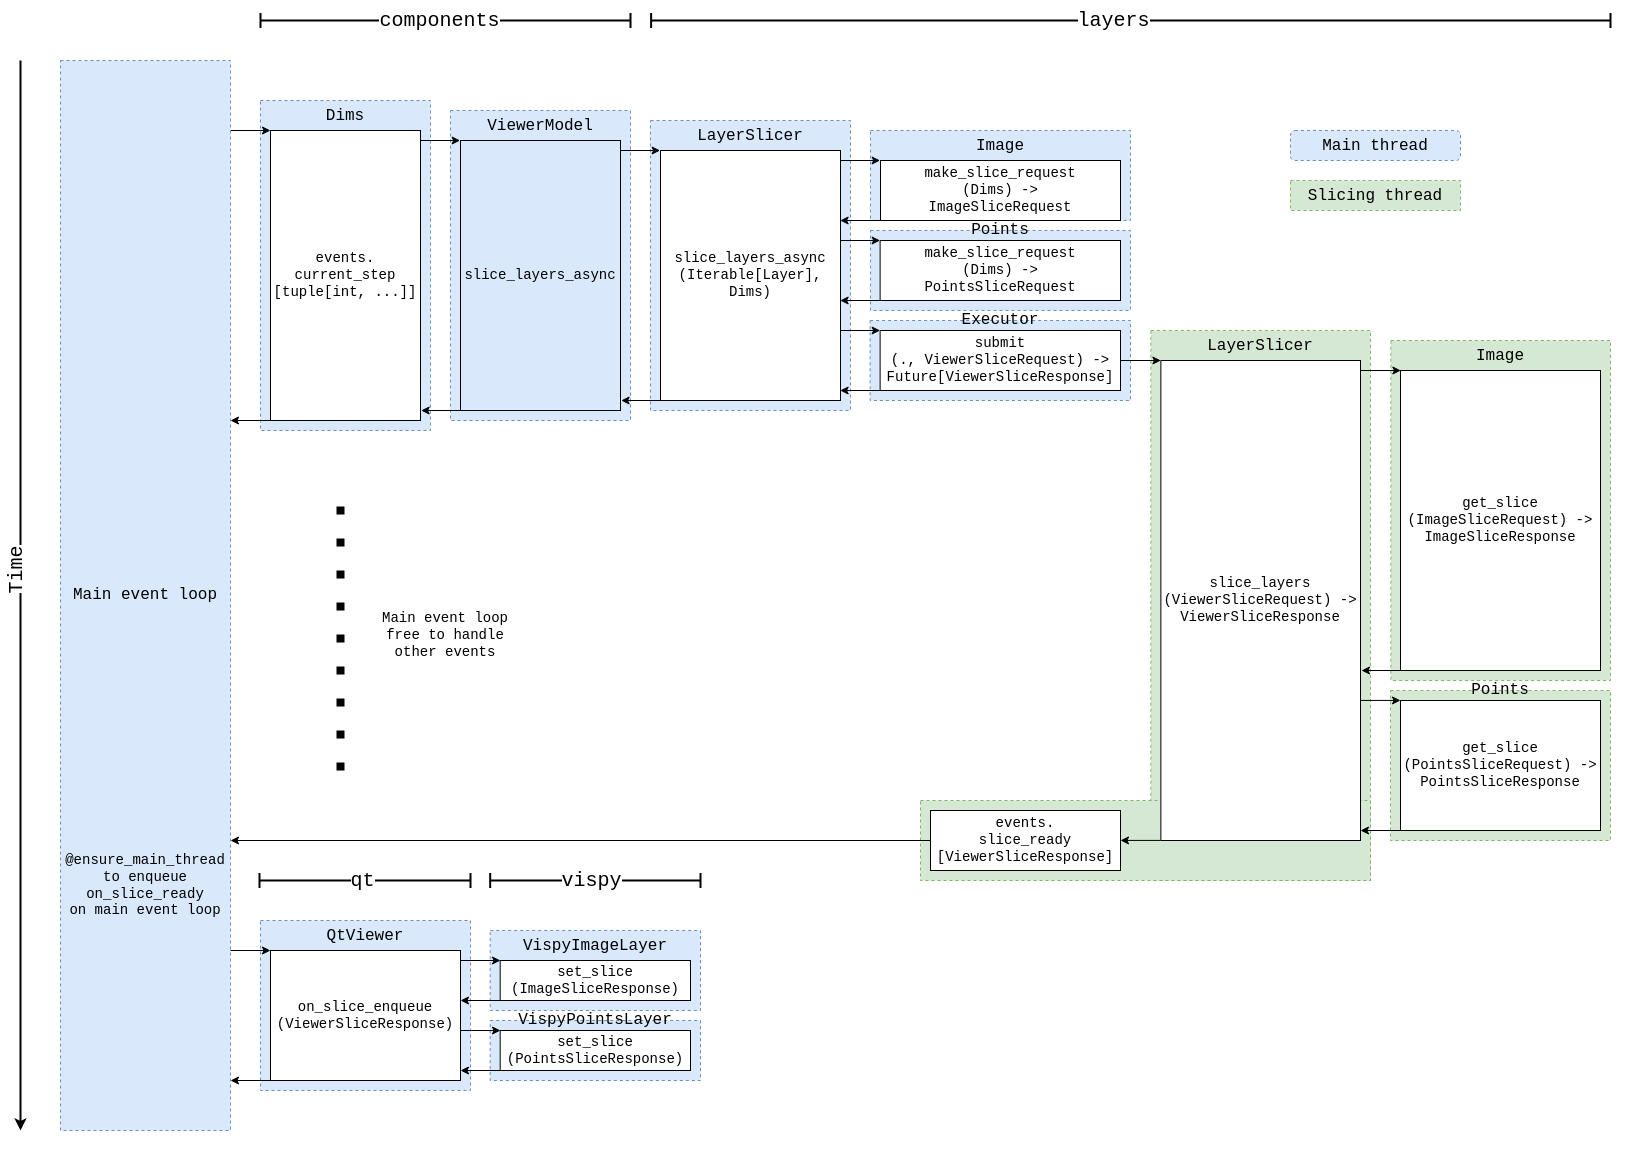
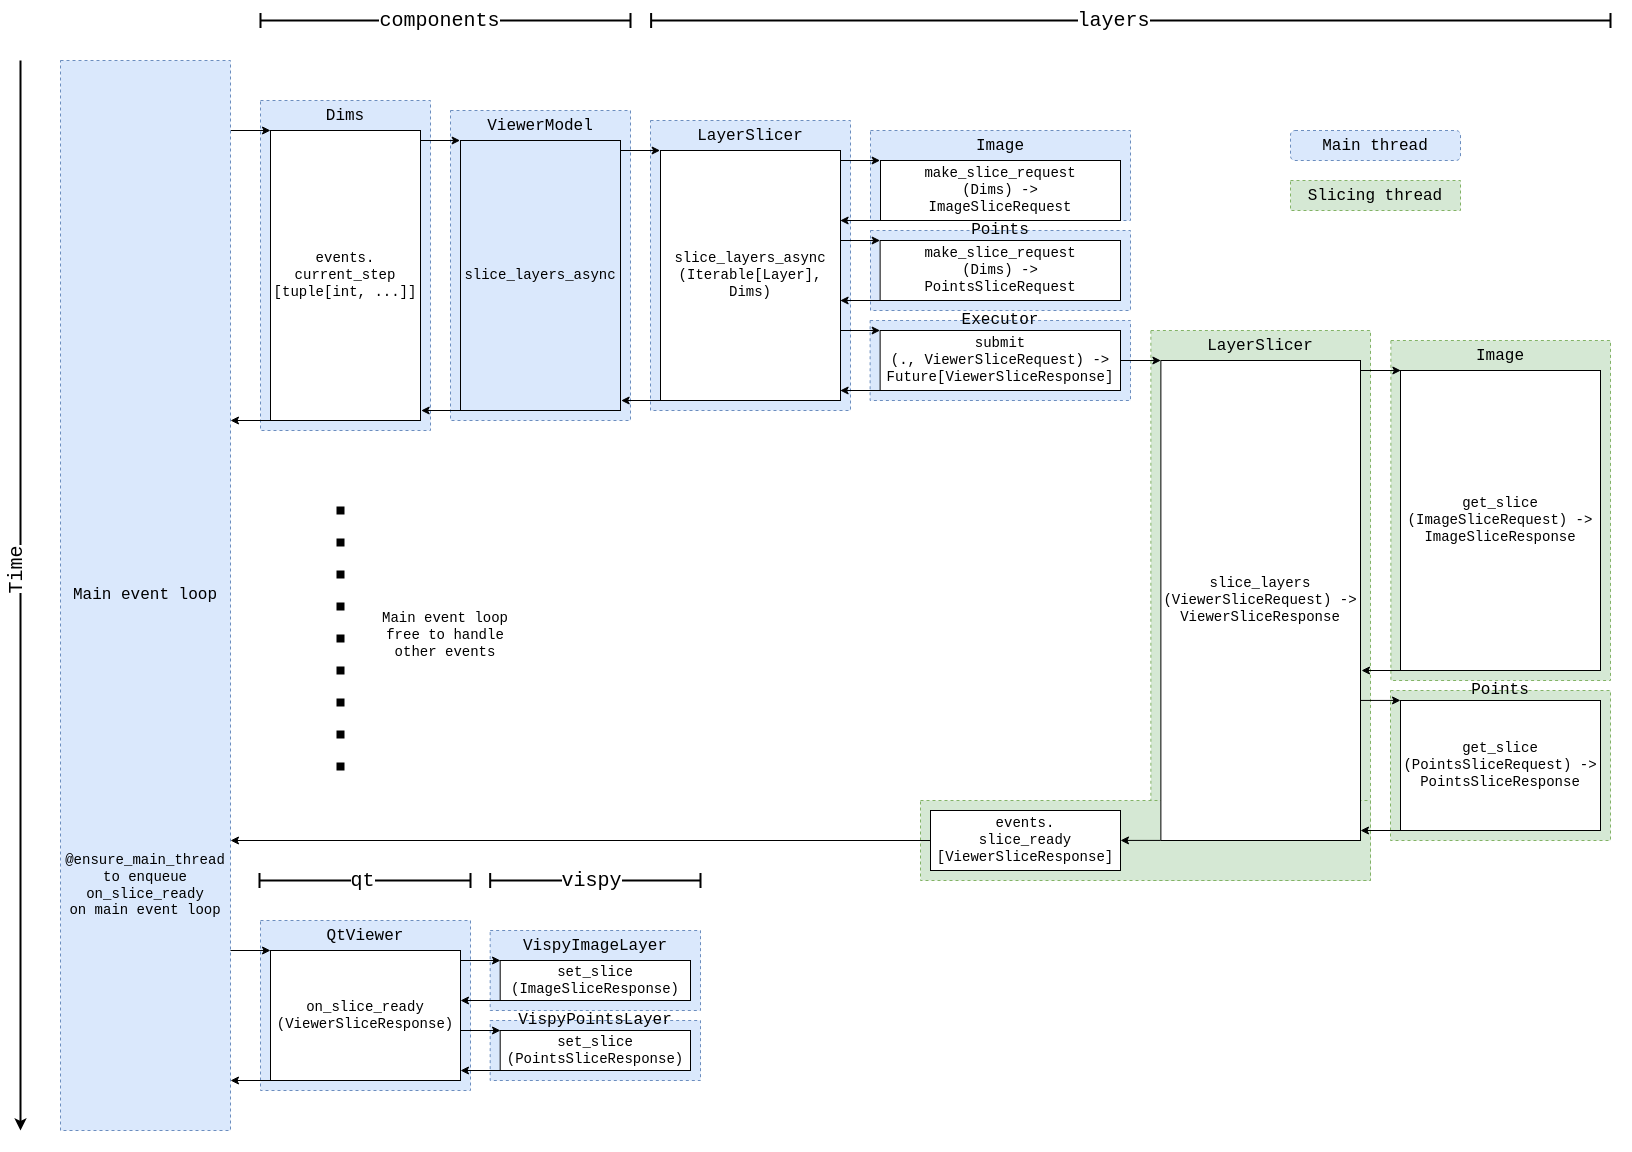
(366, 1016) -> (366, 1016)
